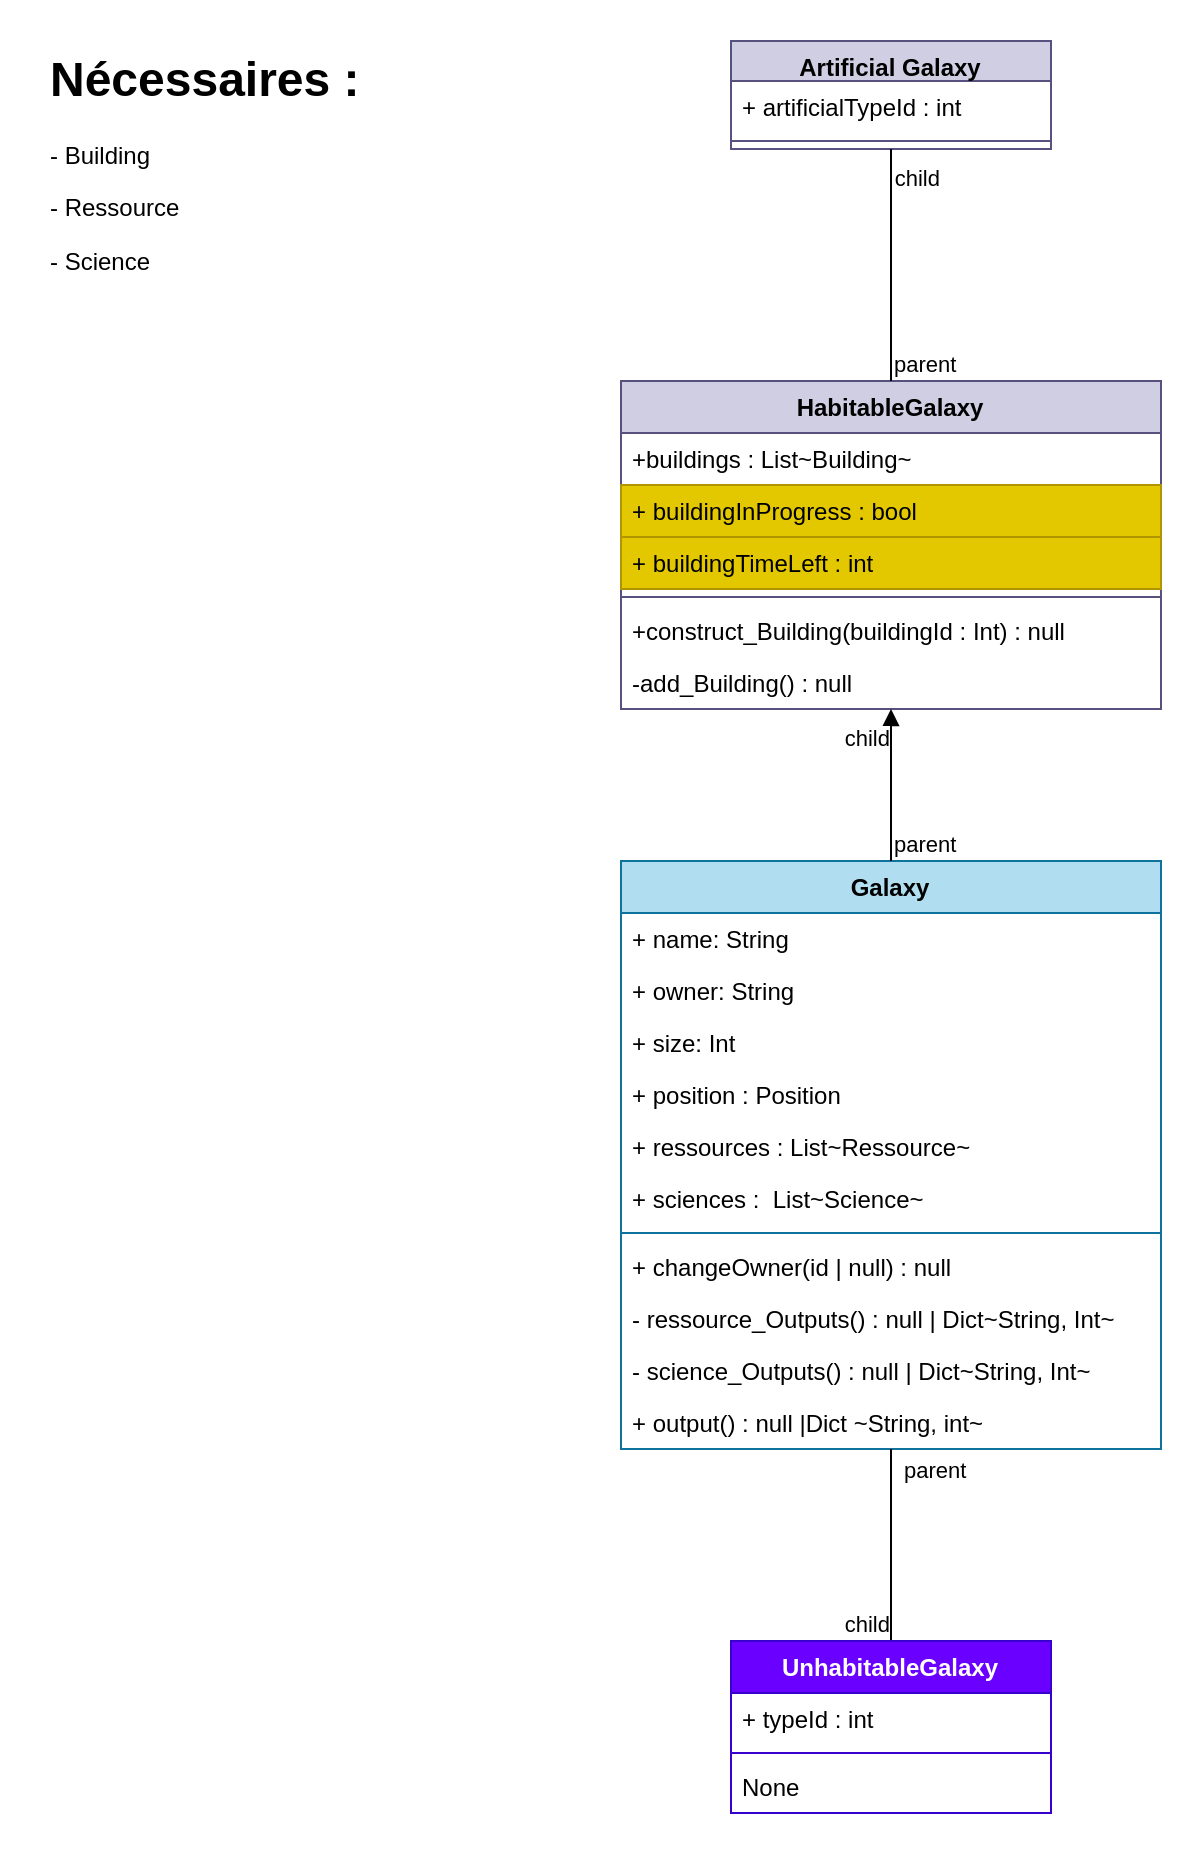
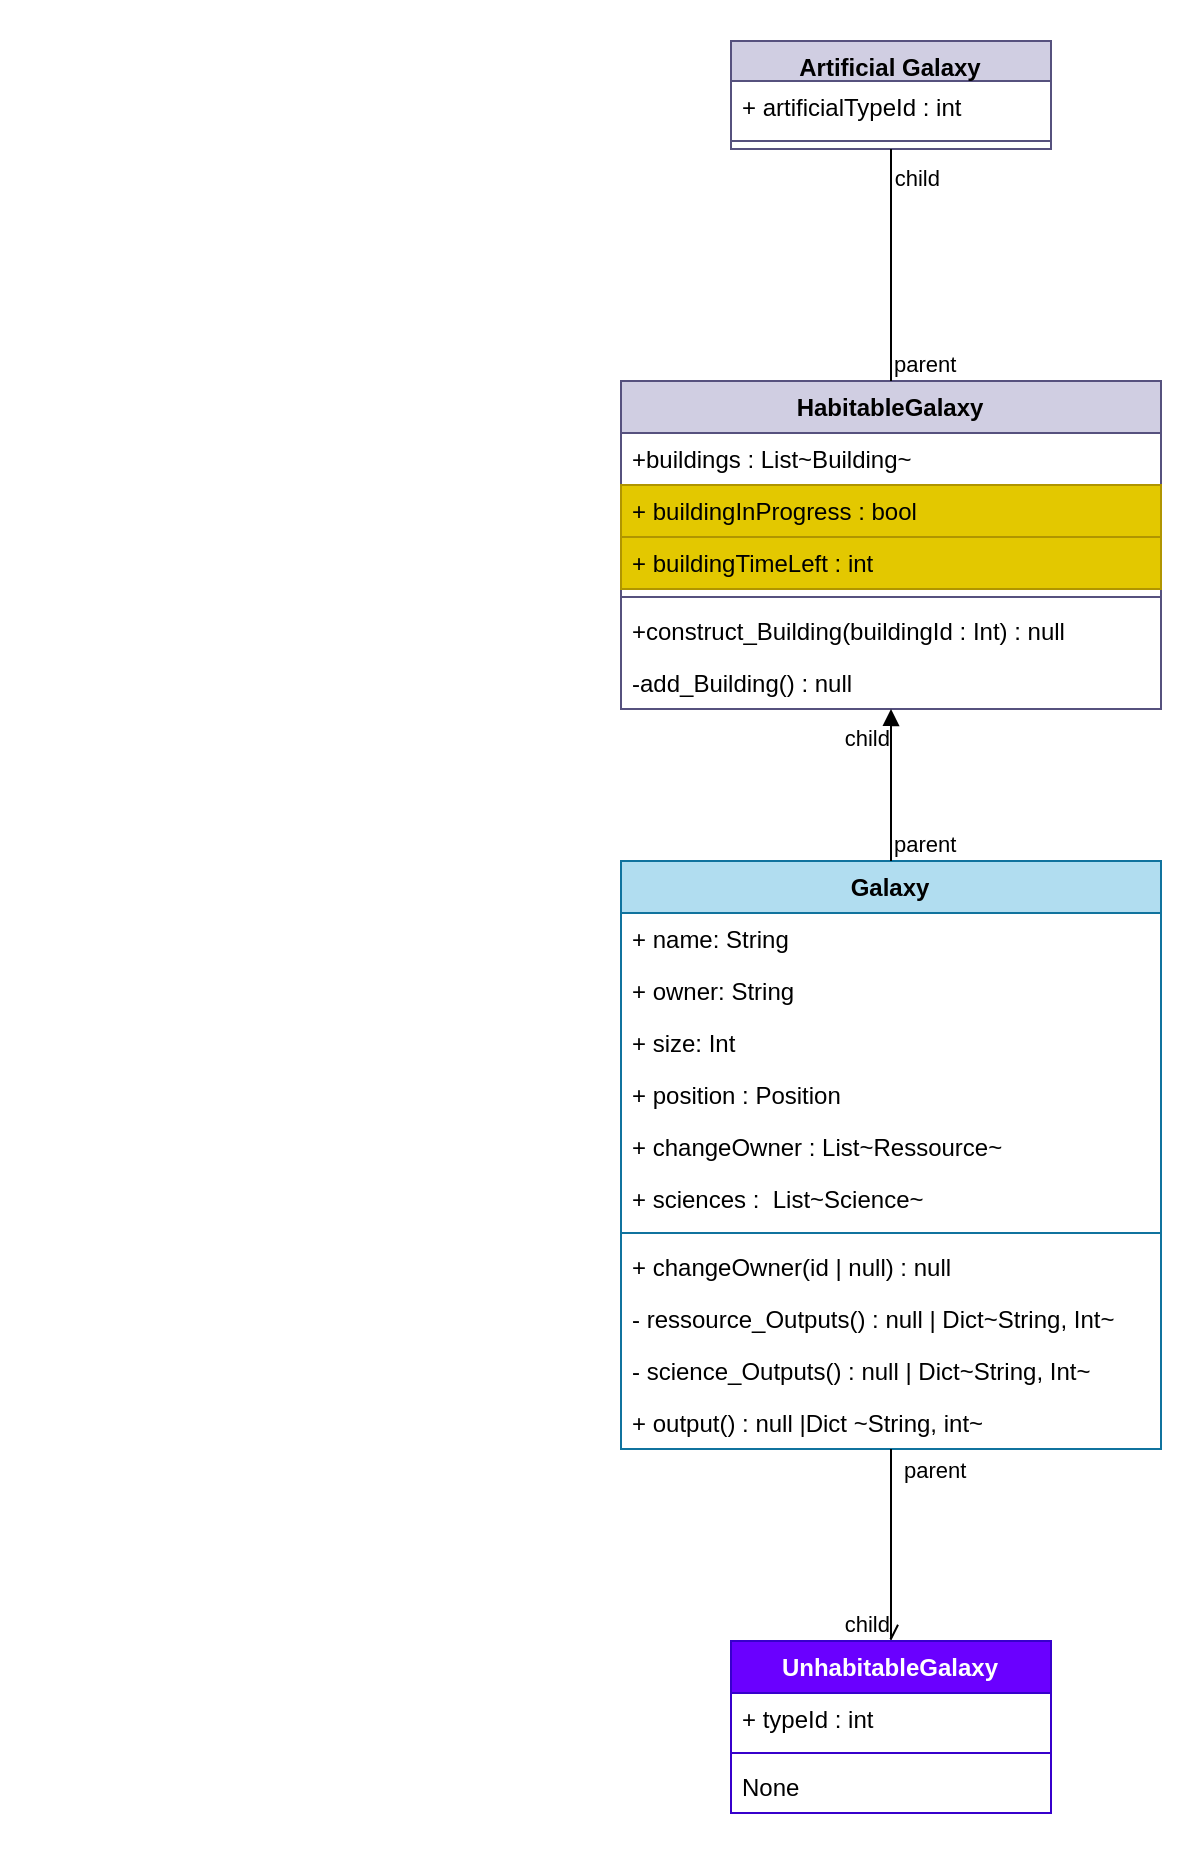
(231, 161) -> none
(818, 1148) -> (825, 1148)
(891, 1634) -> (891, 1633)
